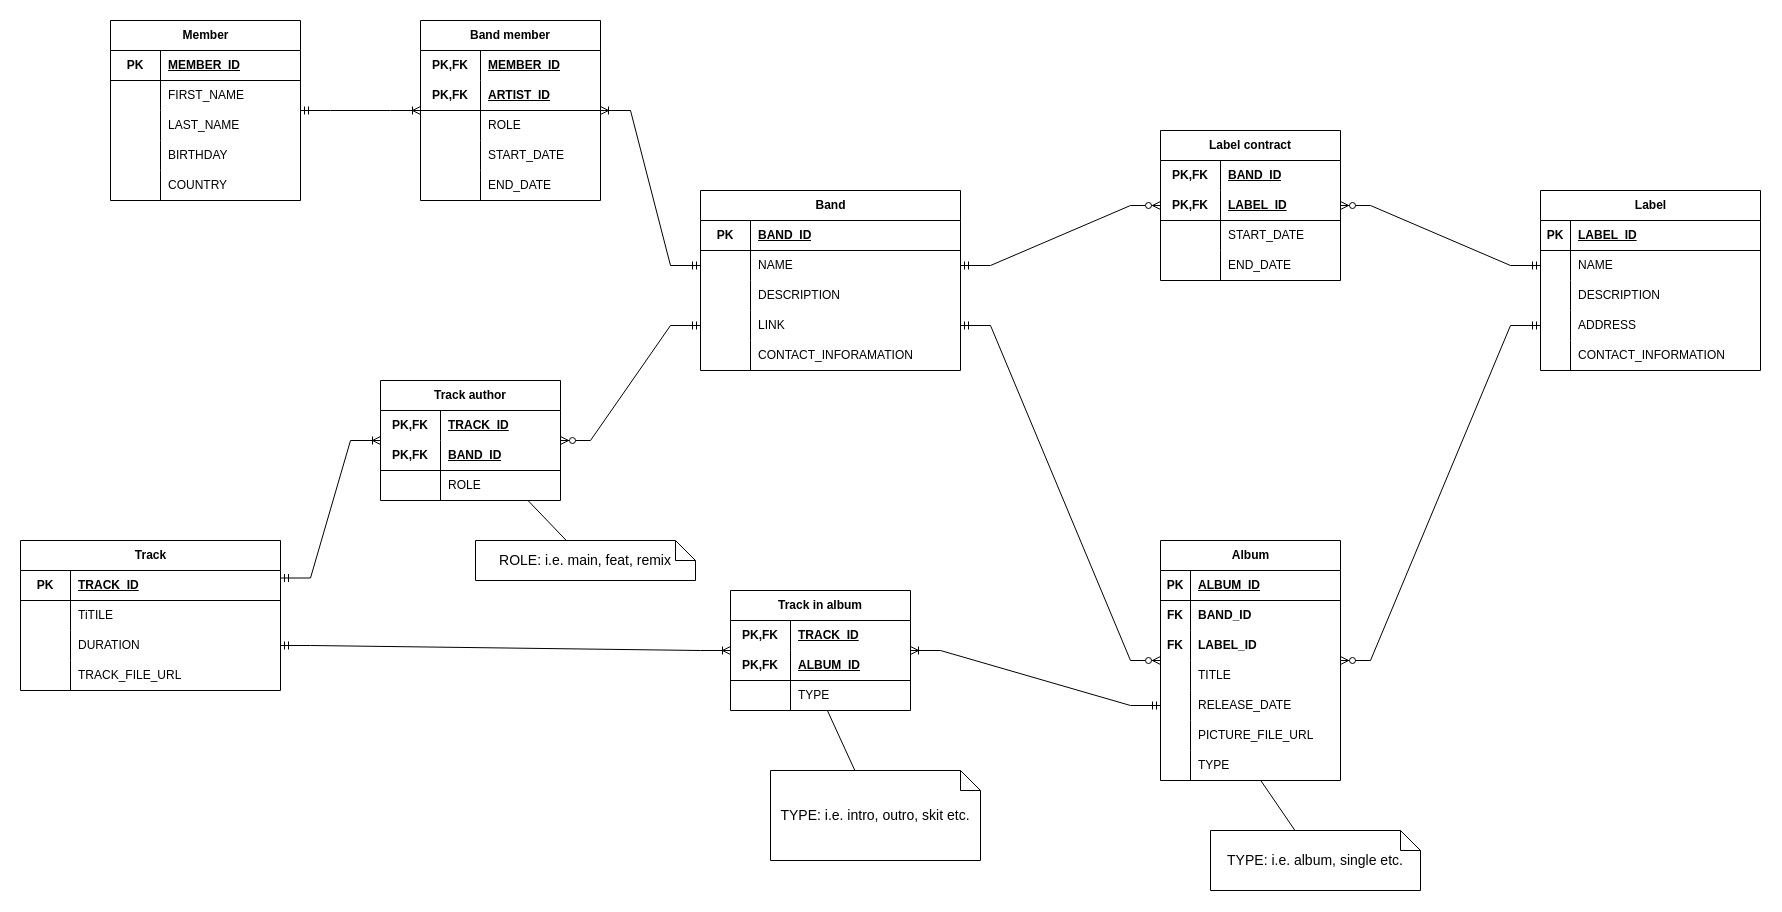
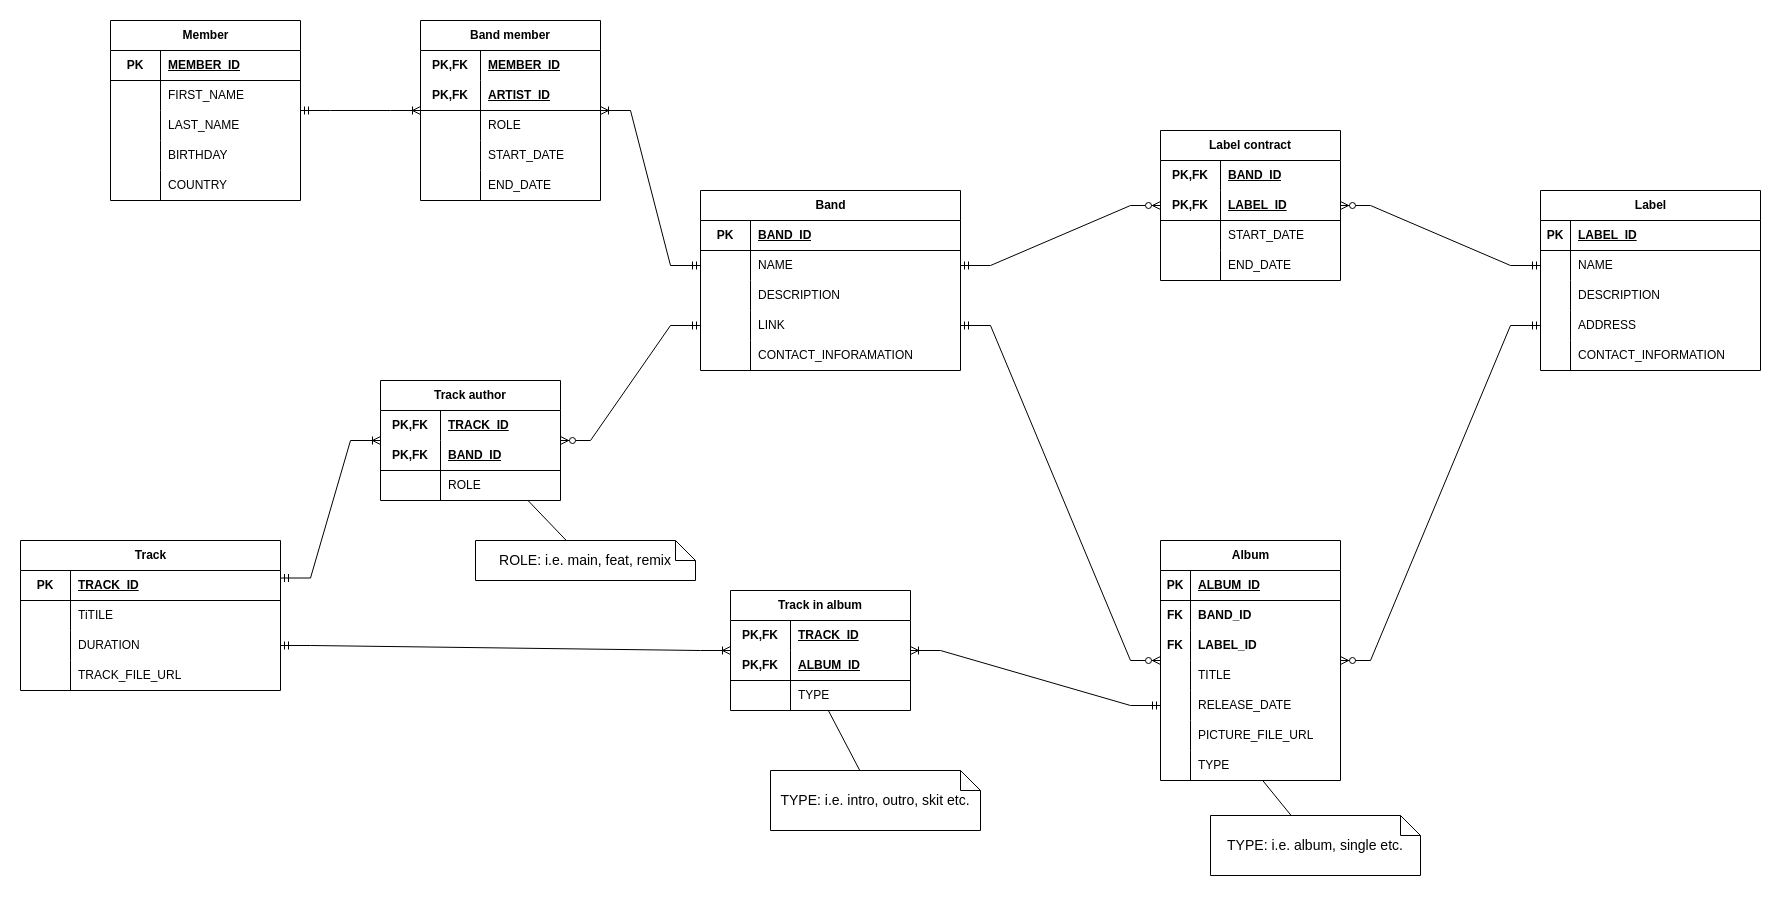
(876, 816) -> (876, 801)
(1316, 861) -> (1316, 846)
